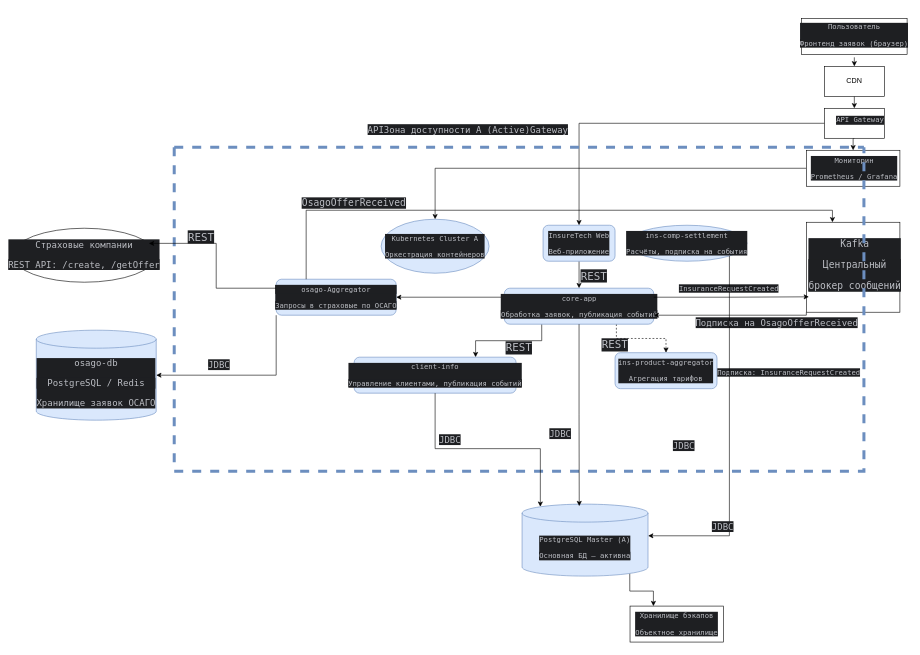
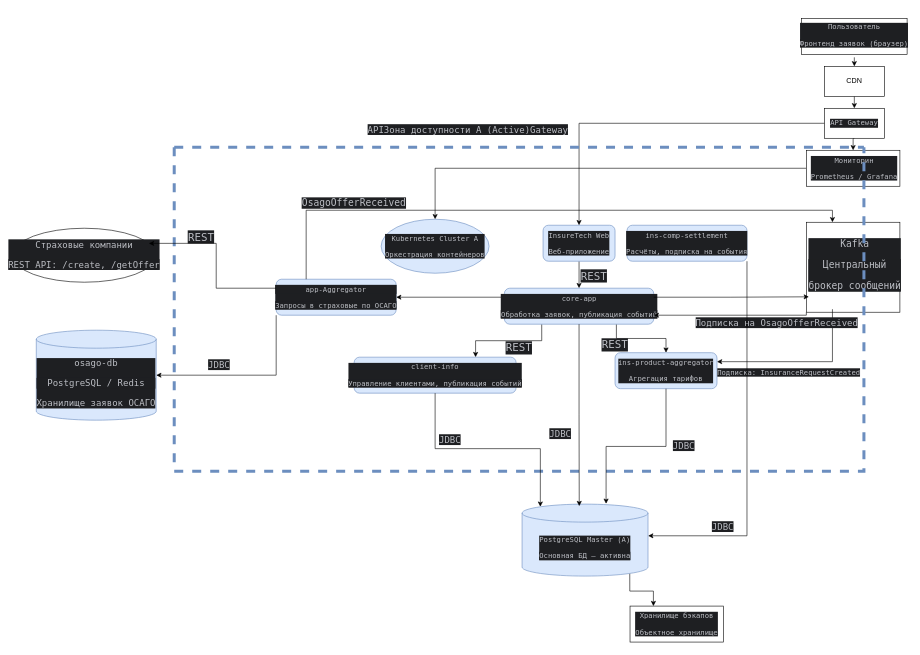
(861, 120) -> (855, 123)
(687, 243) -> (687, 243)
(728, 285) -> none
(336, 297) -> (336, 297)
(650, 339) -> (650, 339)
none -> (833, 346)
none -> (638, 447)
